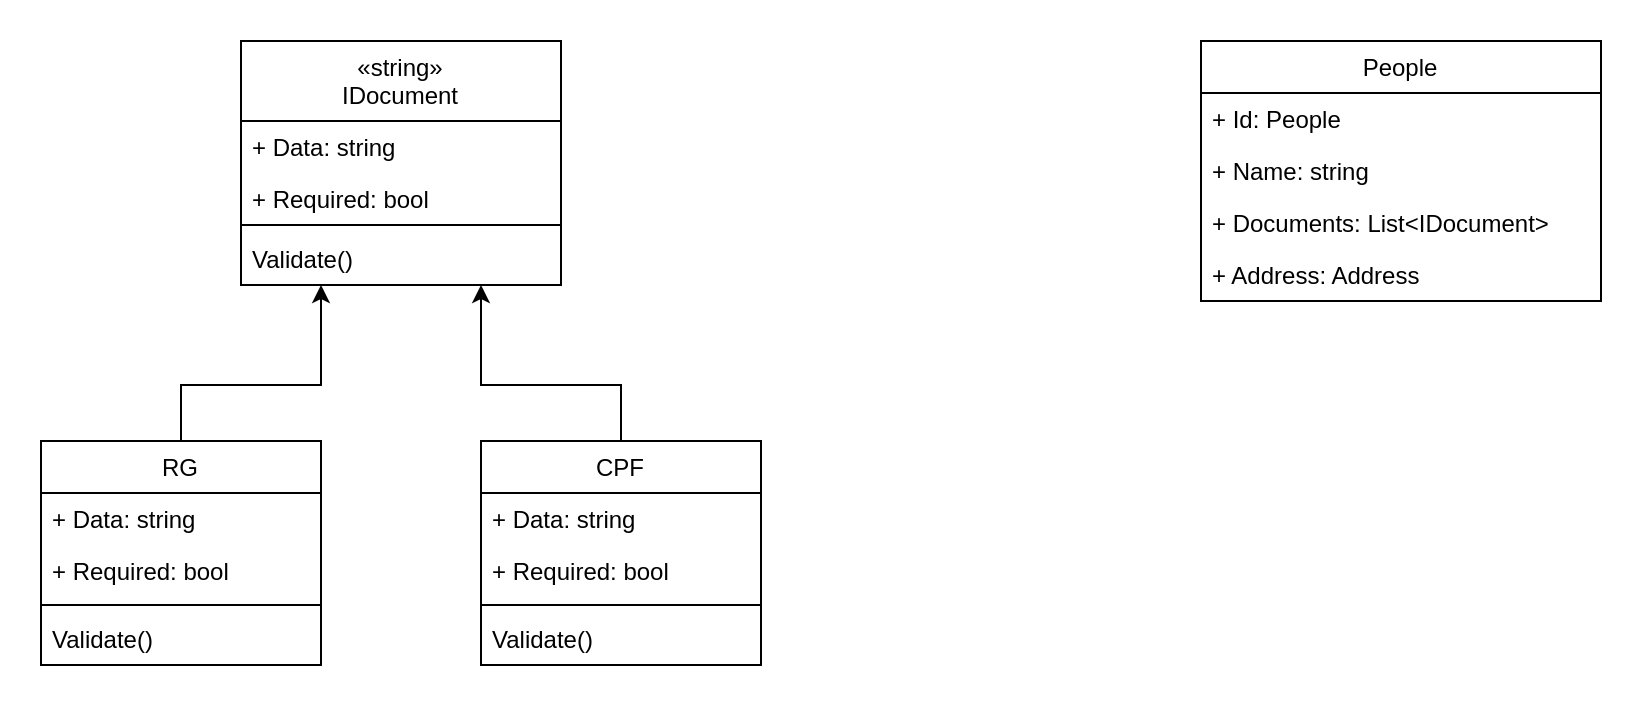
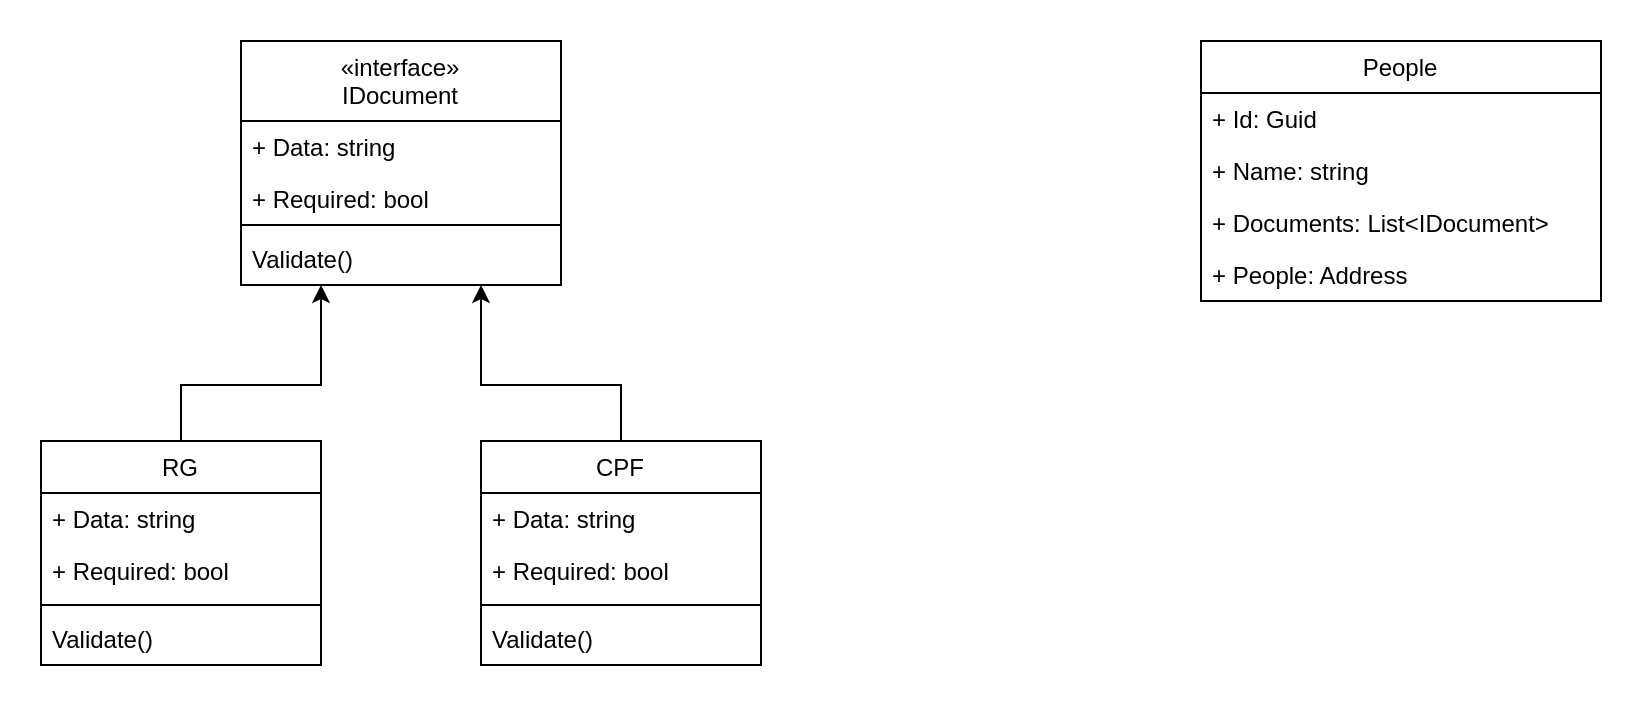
(400, 68) -> (400, 68)
(1280, 120) -> (1267, 120)
(1324, 276) -> (1314, 276)
